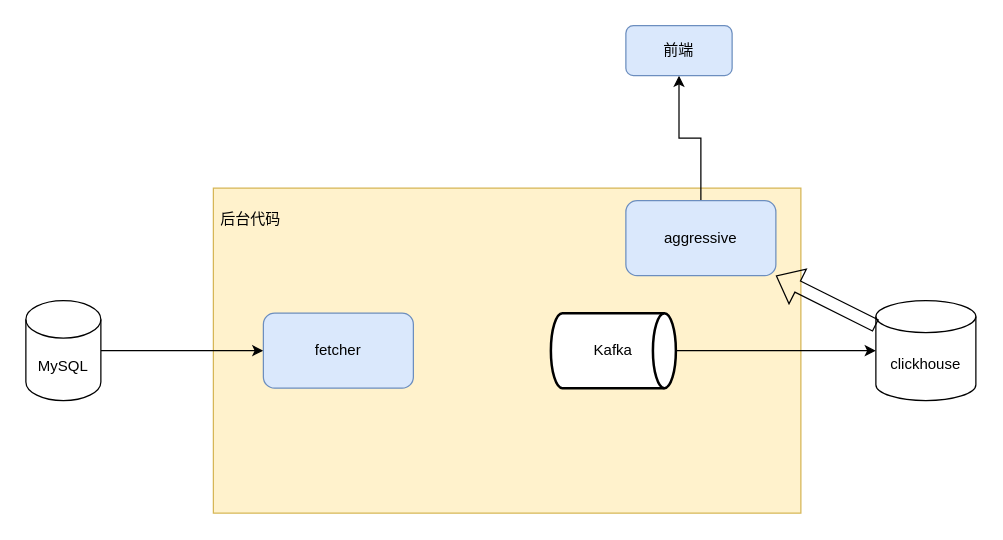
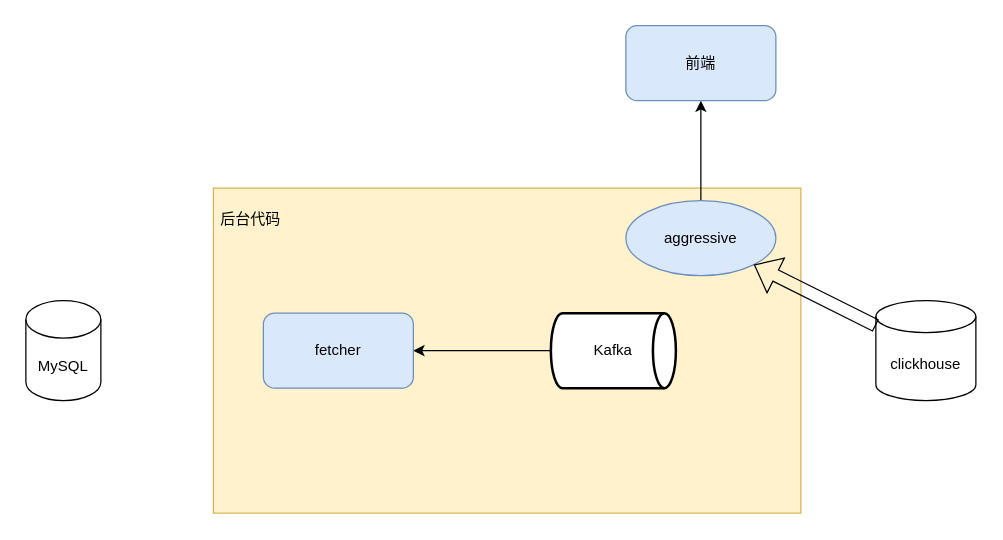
(679, 51) -> (701, 63)
(701, 238) -> (701, 238)
(178, 351) -> none
(772, 351) -> (486, 351)
